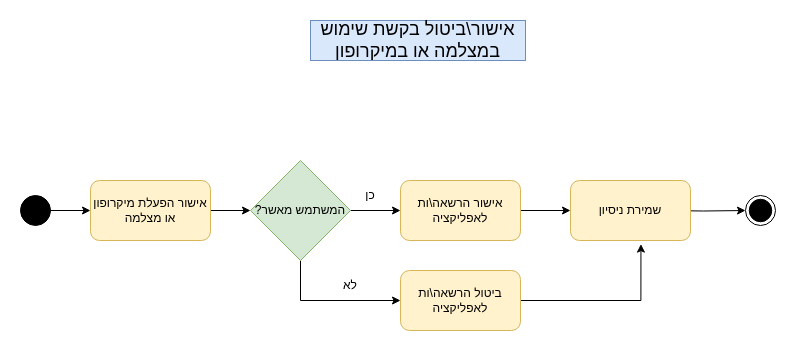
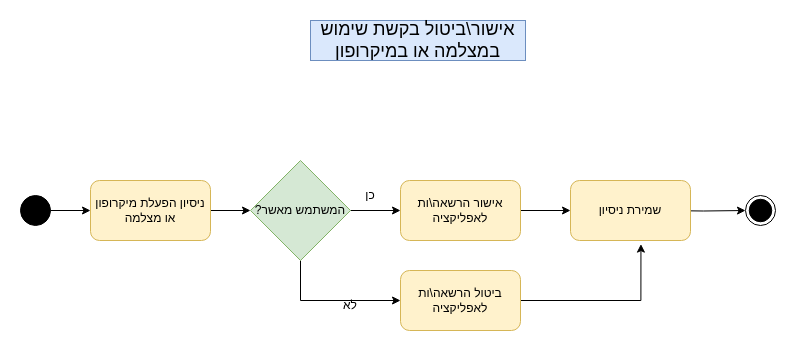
(151, 211) -> (151, 211)
(351, 286) -> (351, 306)
